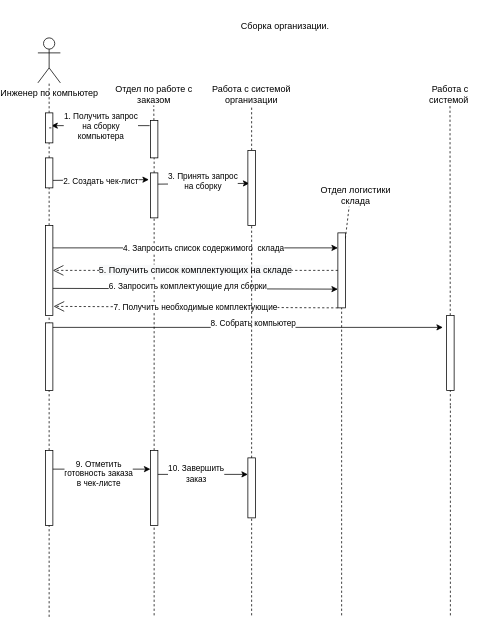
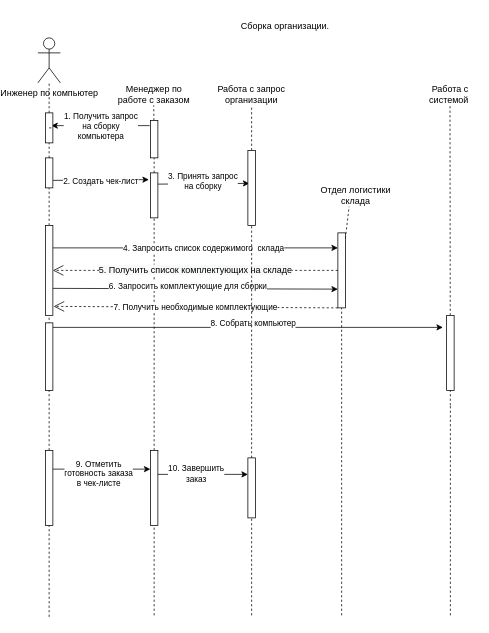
(154, 94) -> (154, 94)
(252, 94) -> (252, 94)
